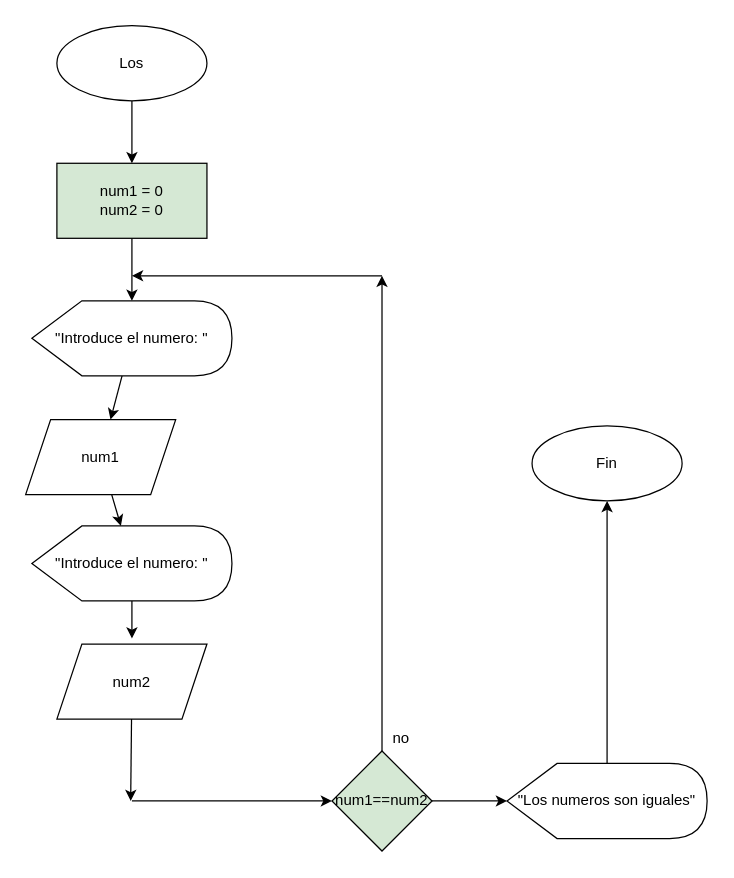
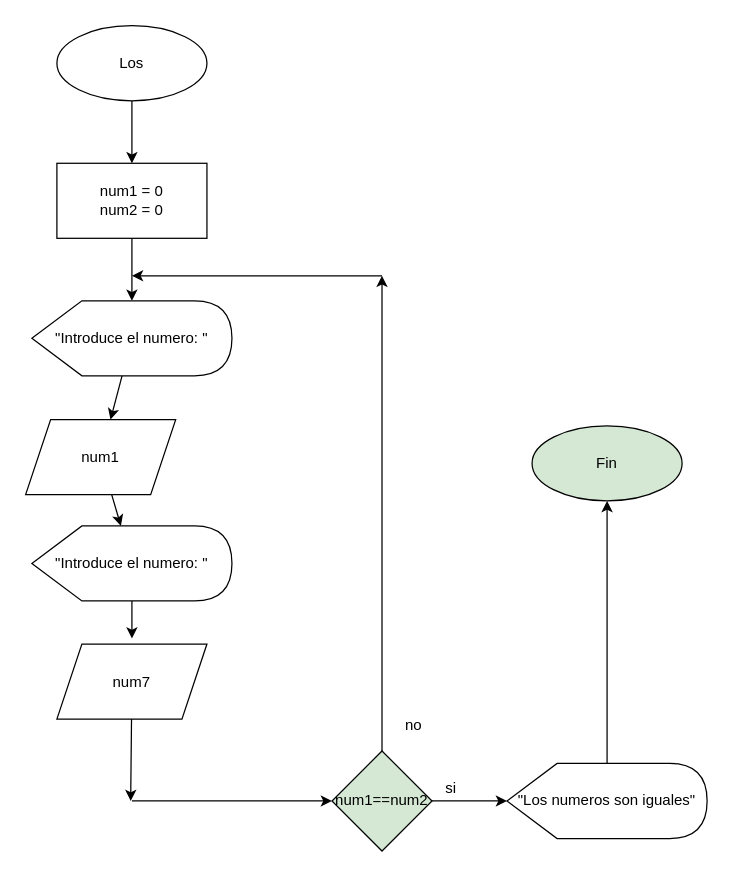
(132, 201) -> (132, 201)
(607, 463) -> (607, 463)
(132, 682) -> (132, 682)
(401, 738) -> (413, 726)
none -> (451, 788)
